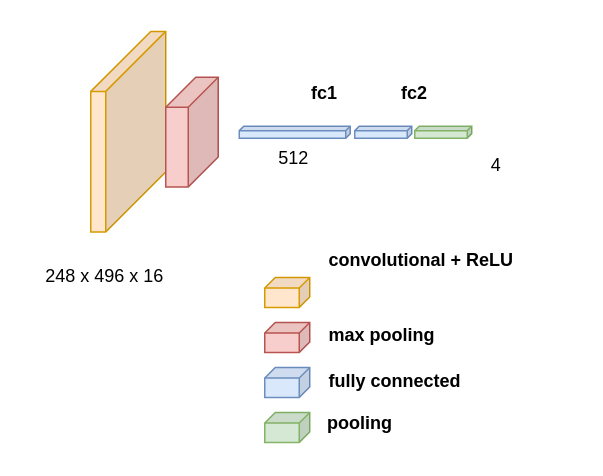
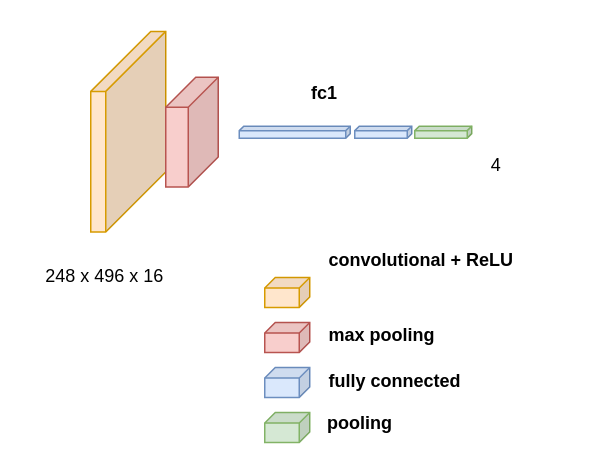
(415, 94) -> none
(294, 158) -> none
